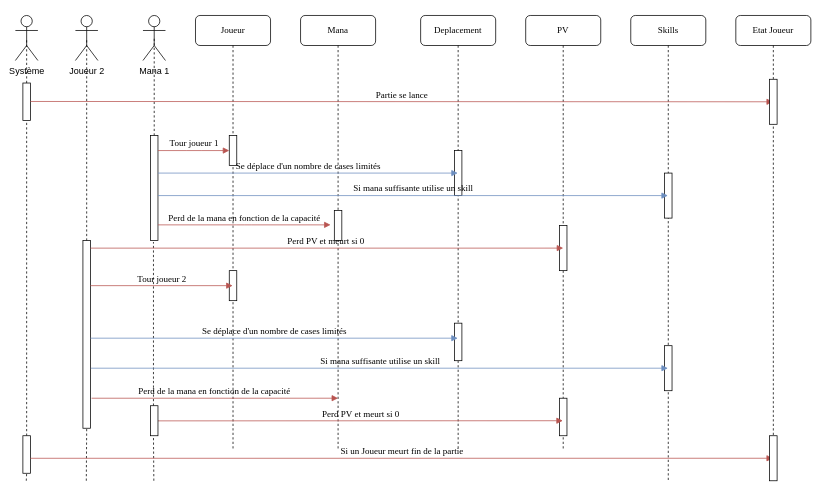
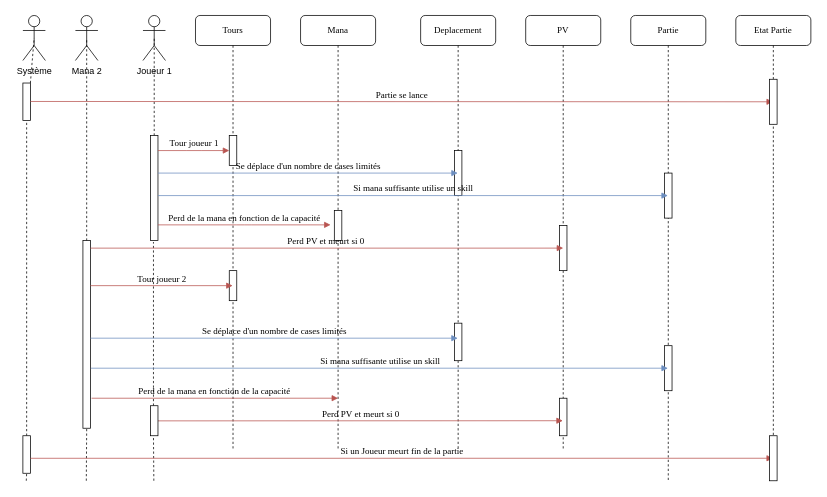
(233, 30) -> (233, 30)
(668, 30) -> (668, 30)
(773, 30) -> (773, 30)
(27, 38) -> (34, 38)
(87, 71) -> (87, 71)
(155, 71) -> (155, 71)
